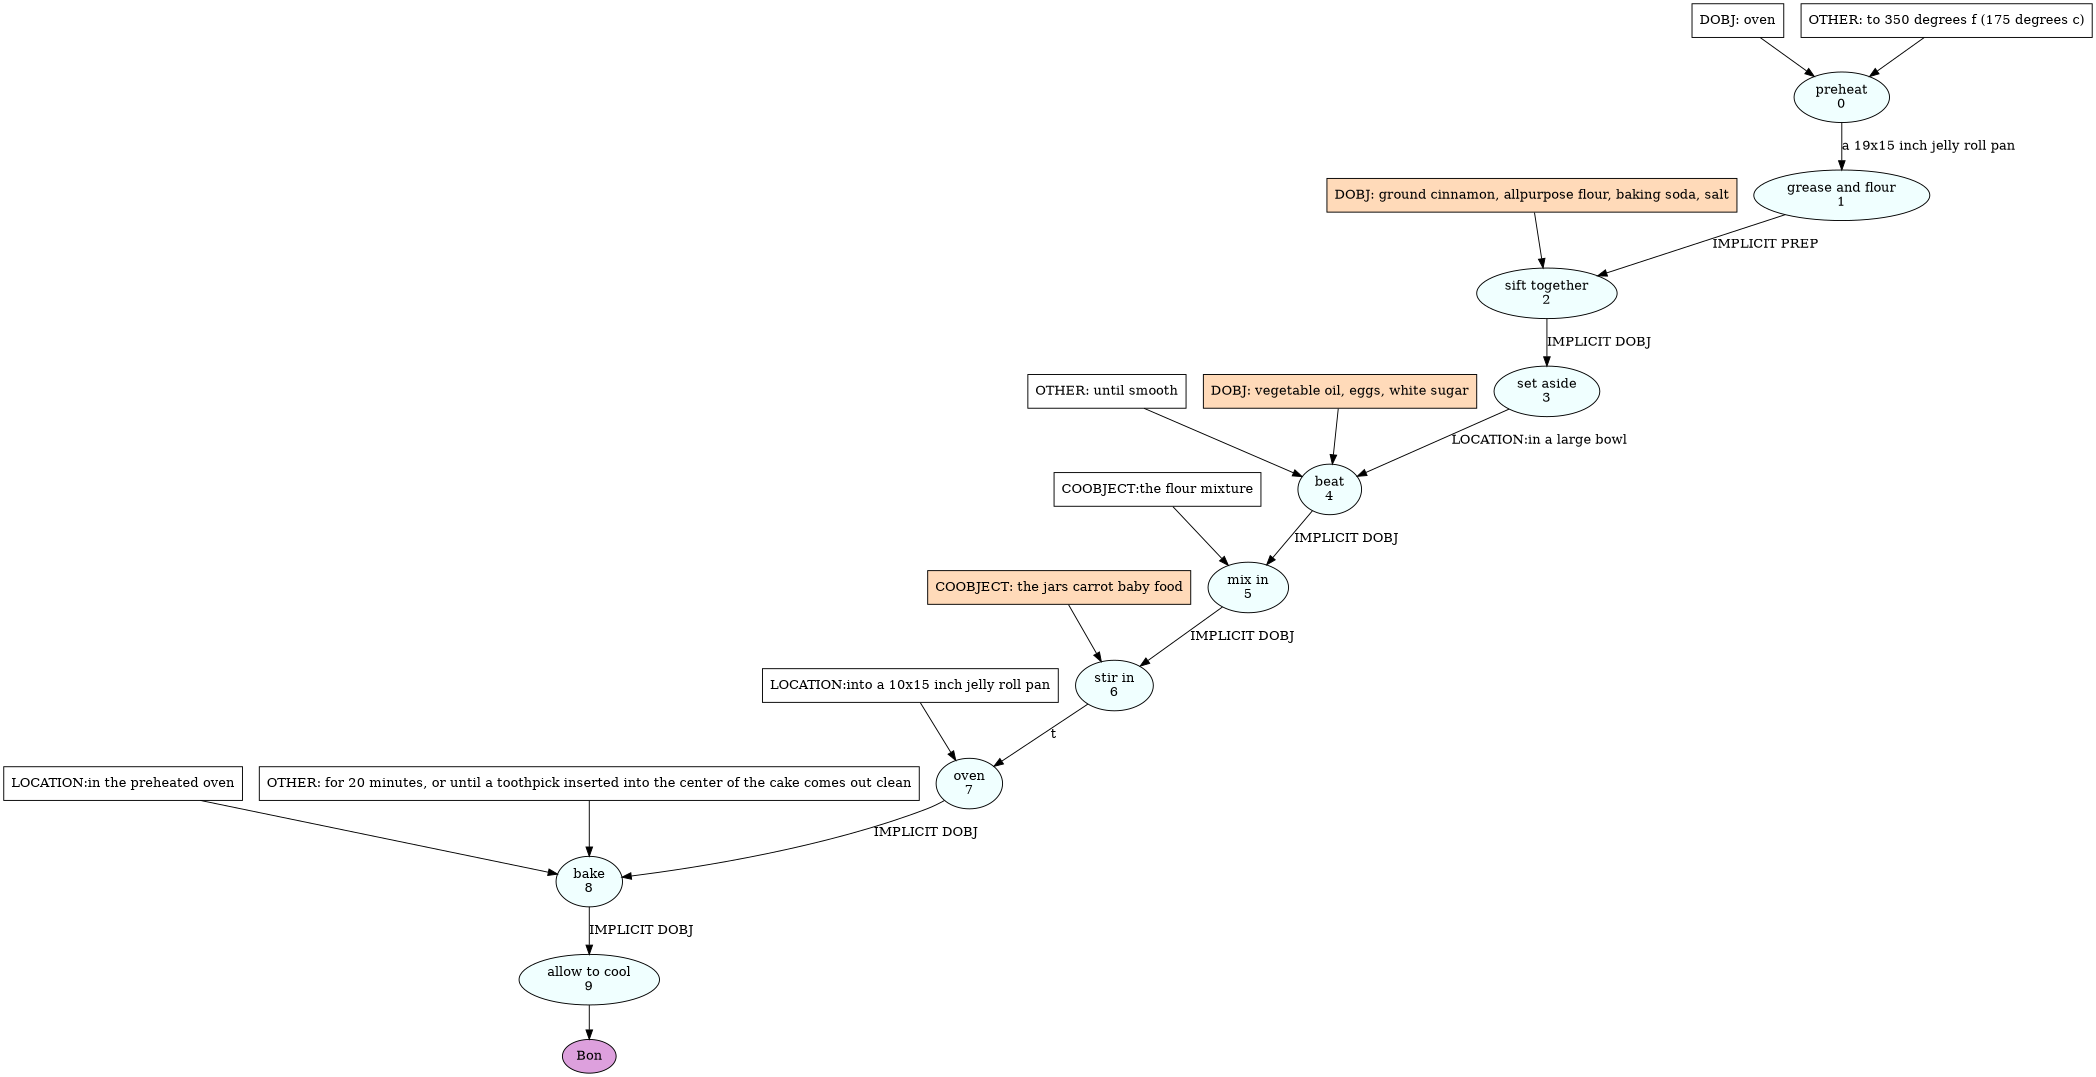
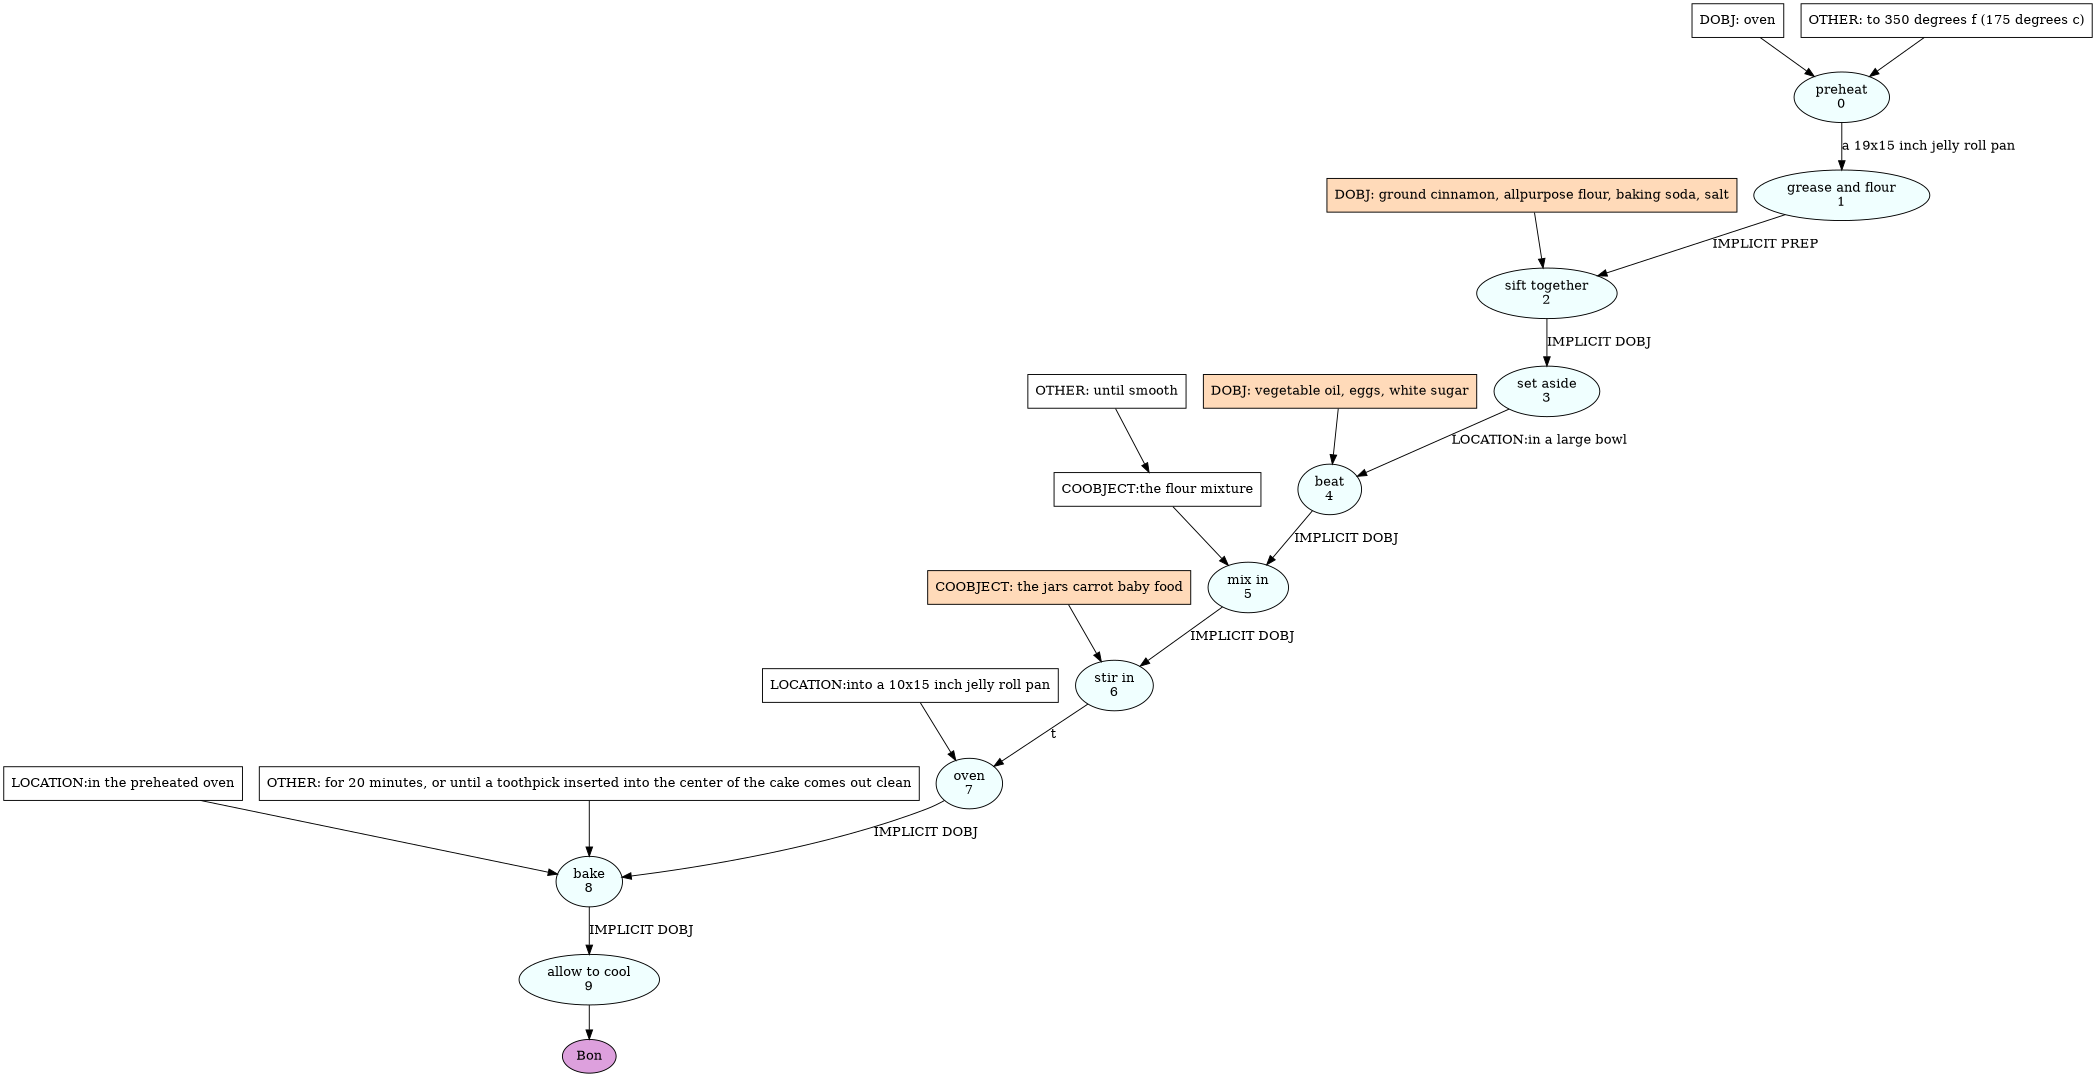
(1219, 441) -> (1130, 436)
